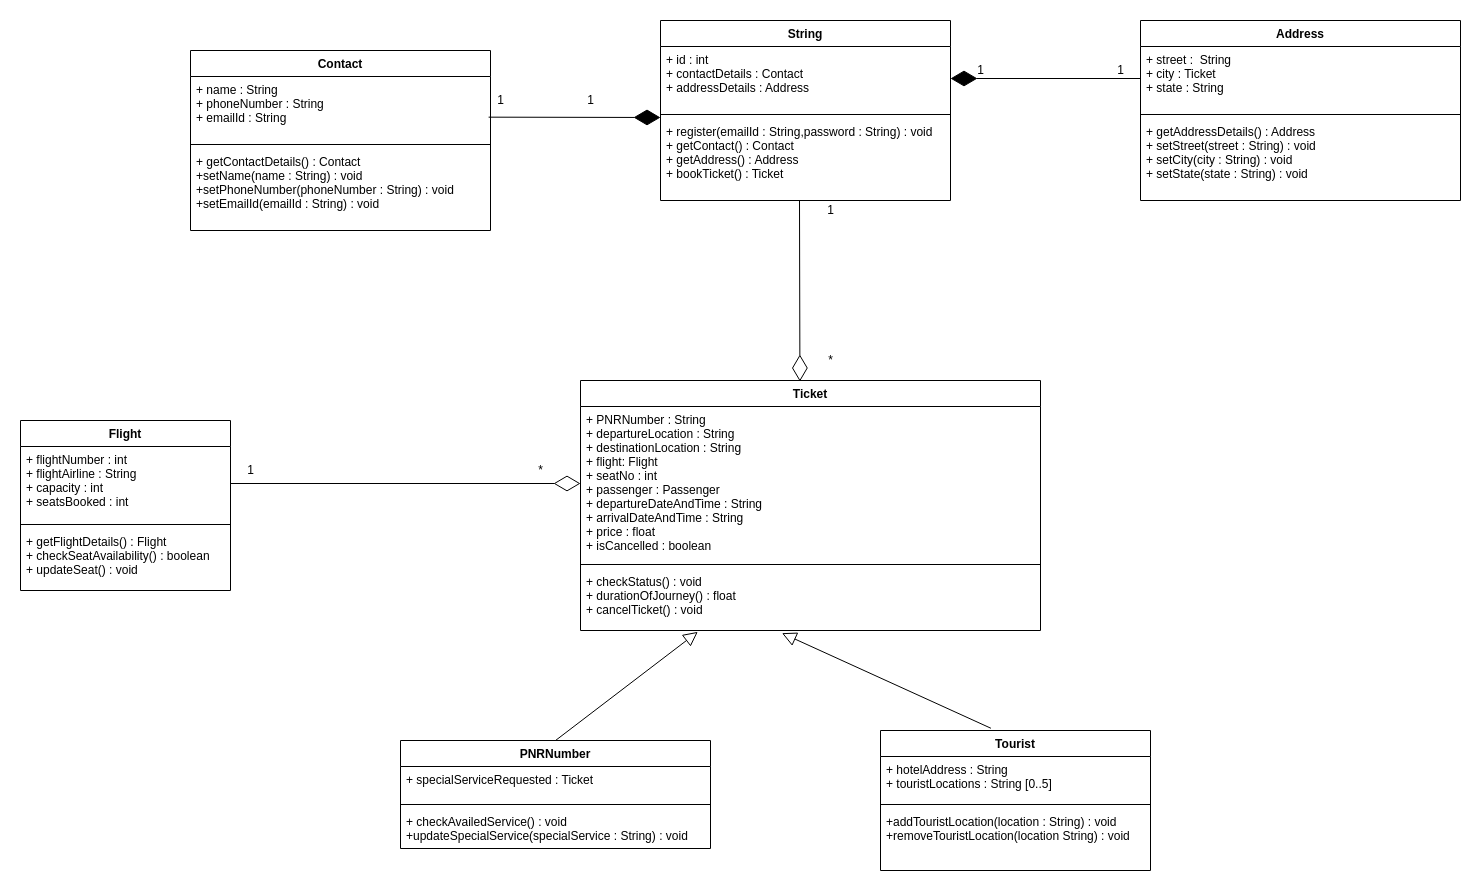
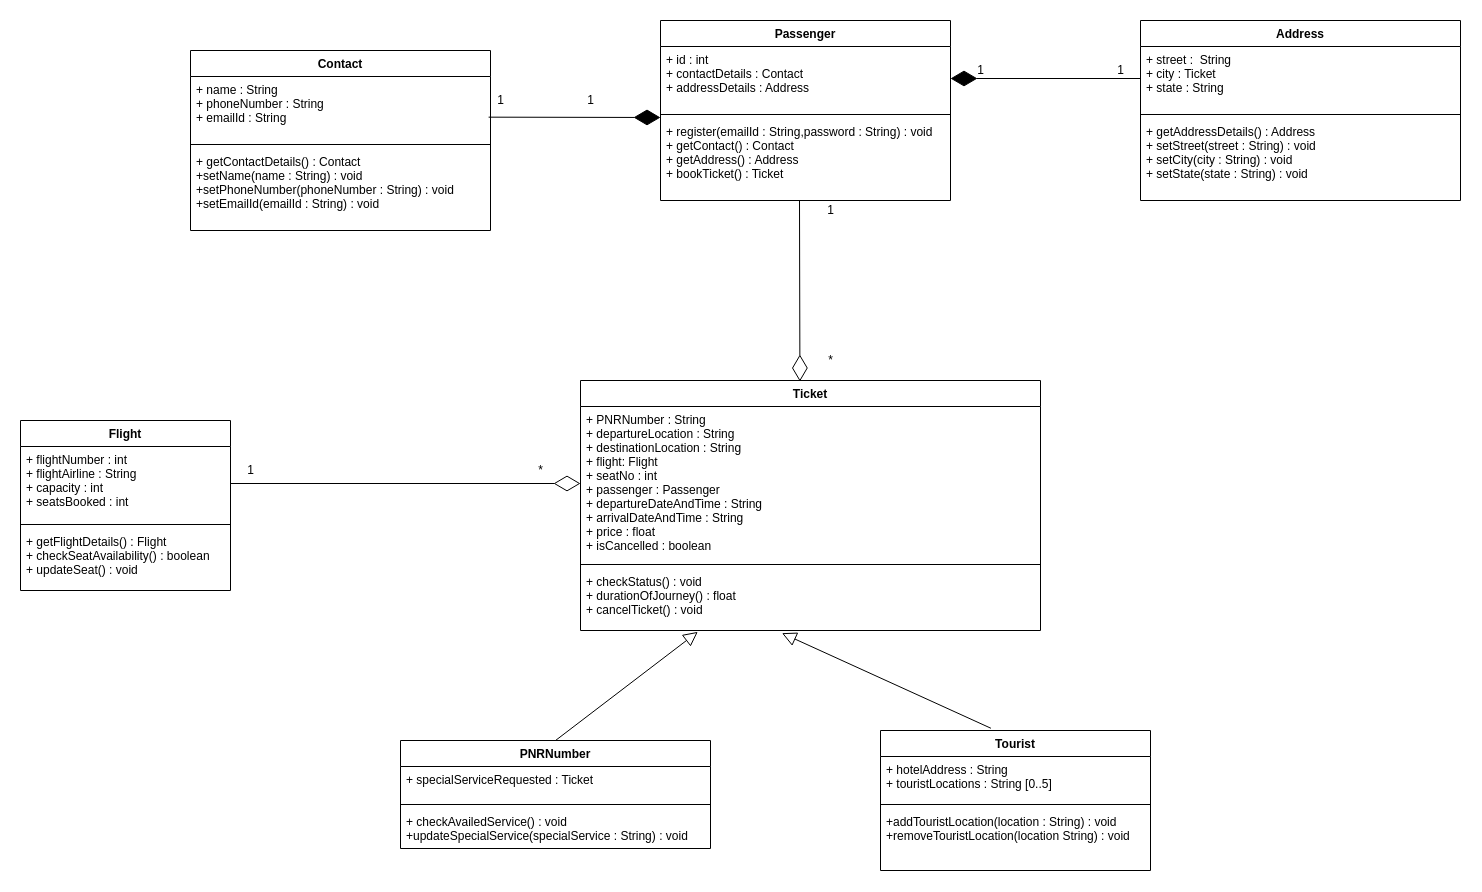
(805, 34) -> (805, 34)
